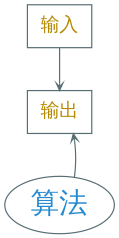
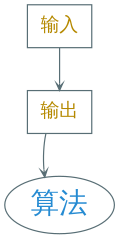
(76, 159) -> (44, 152)
